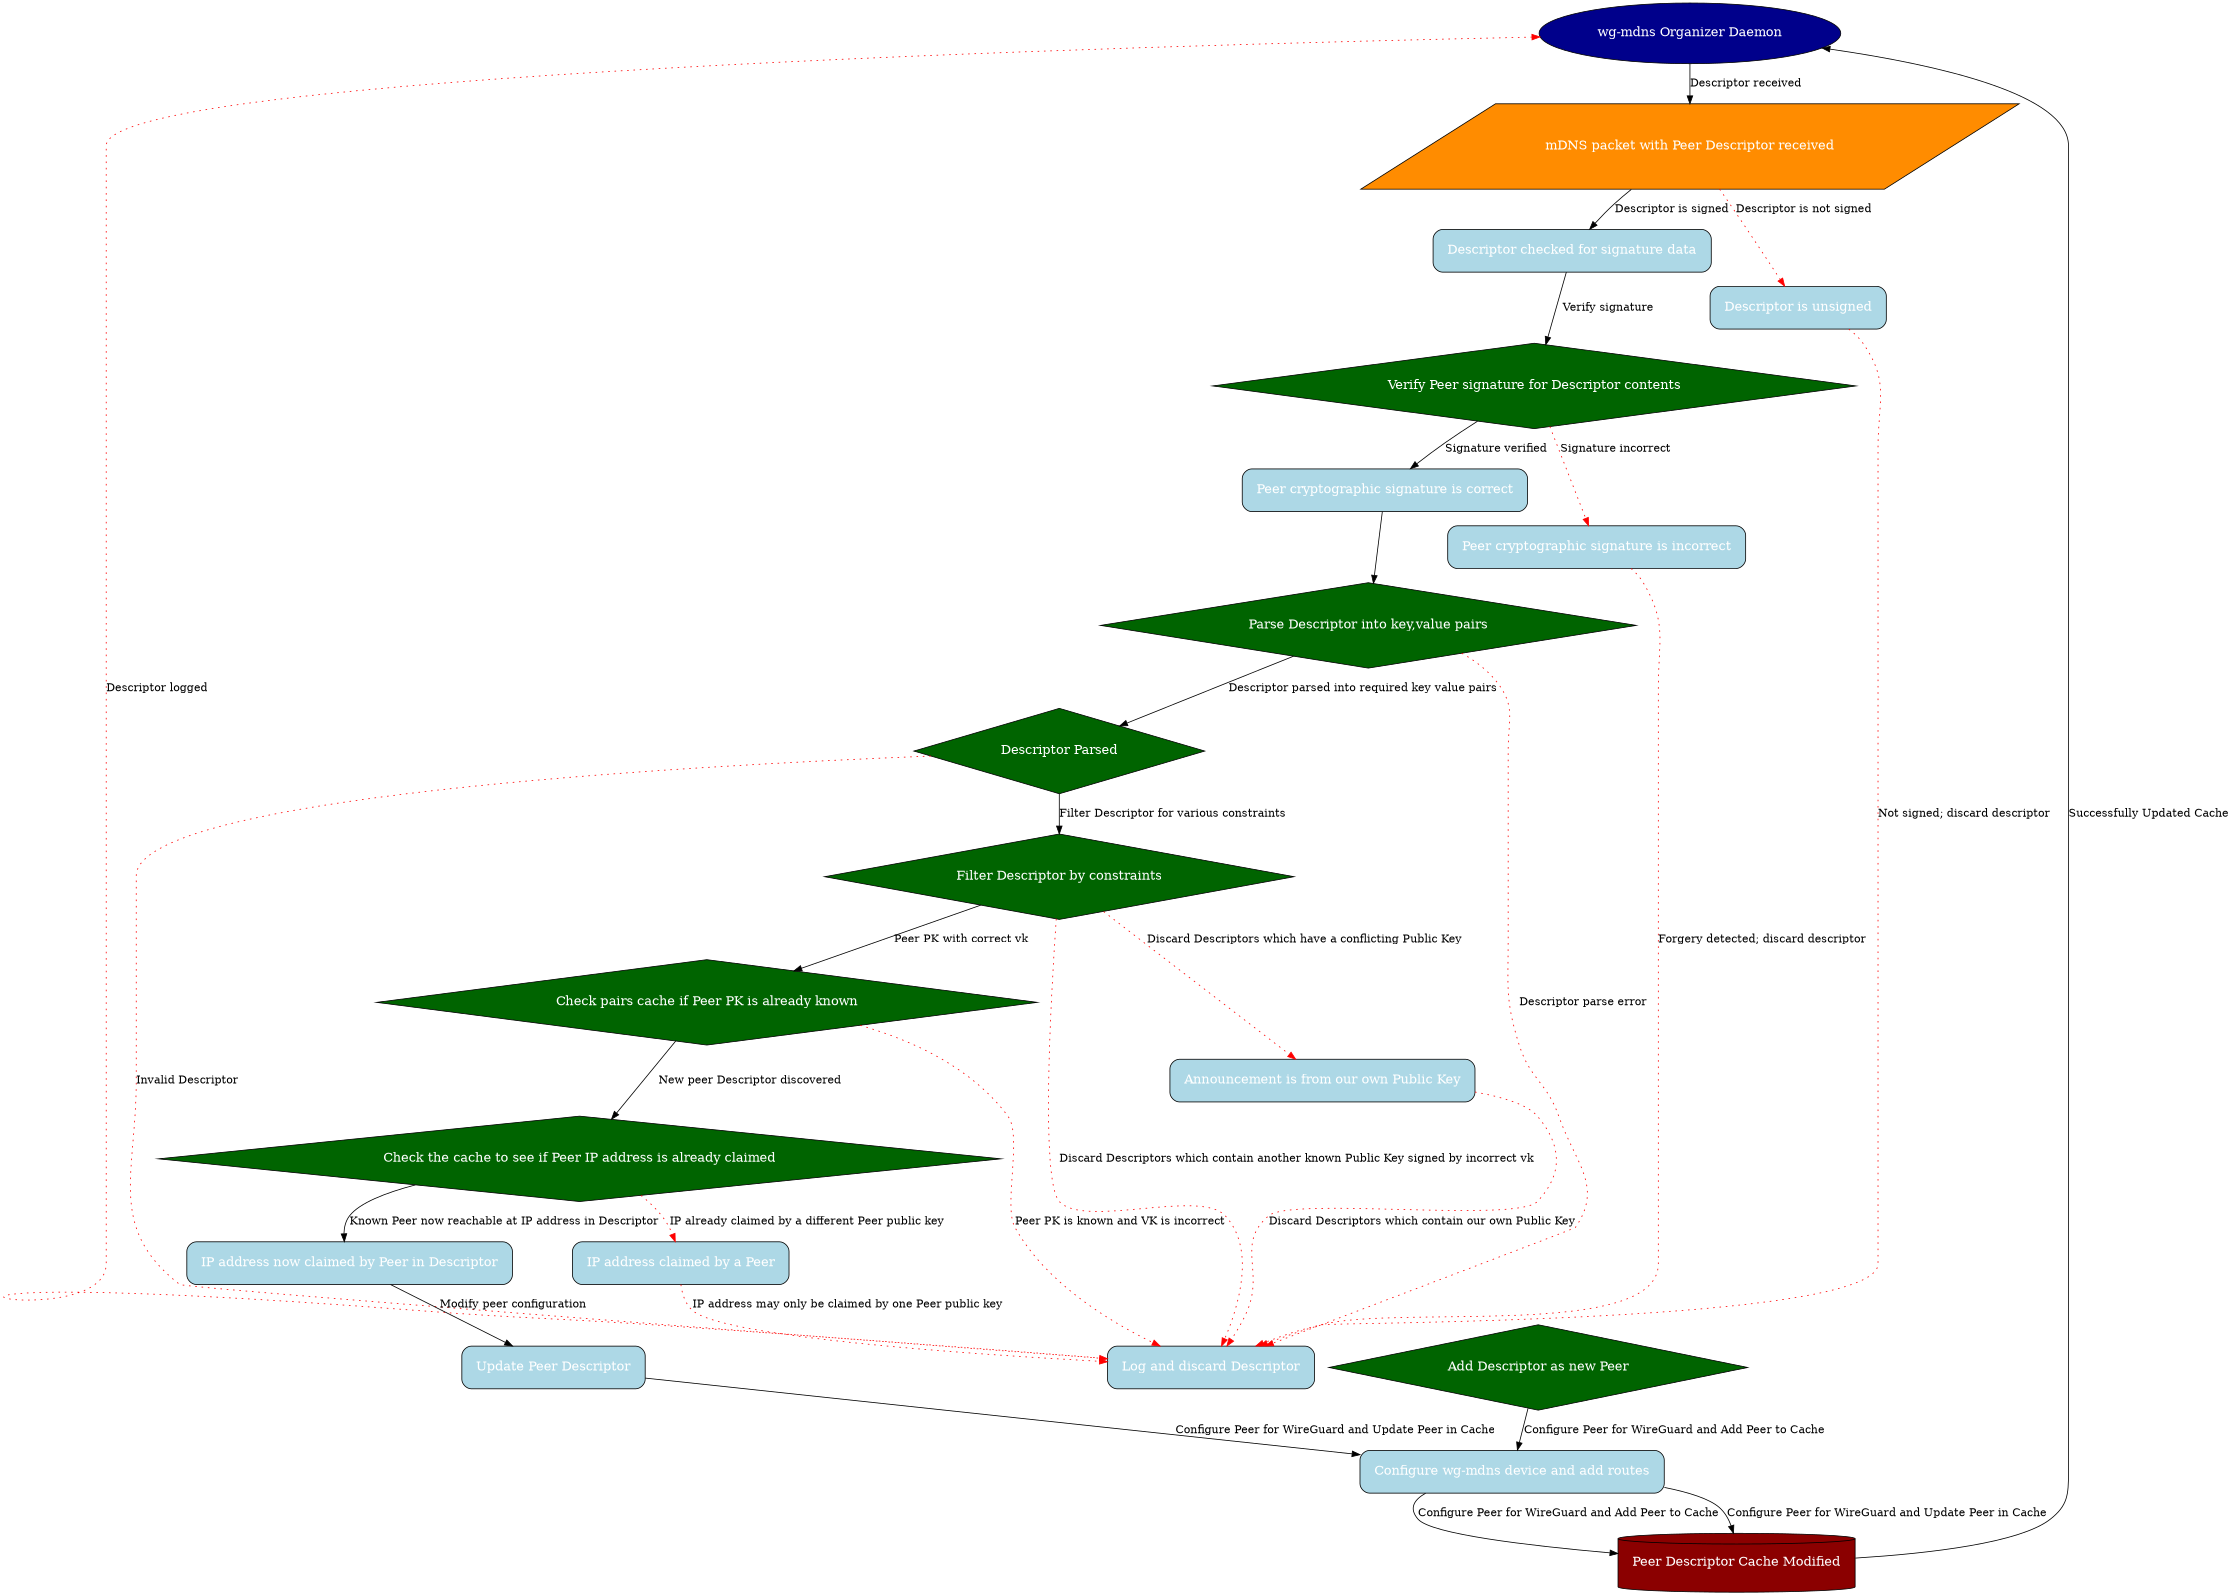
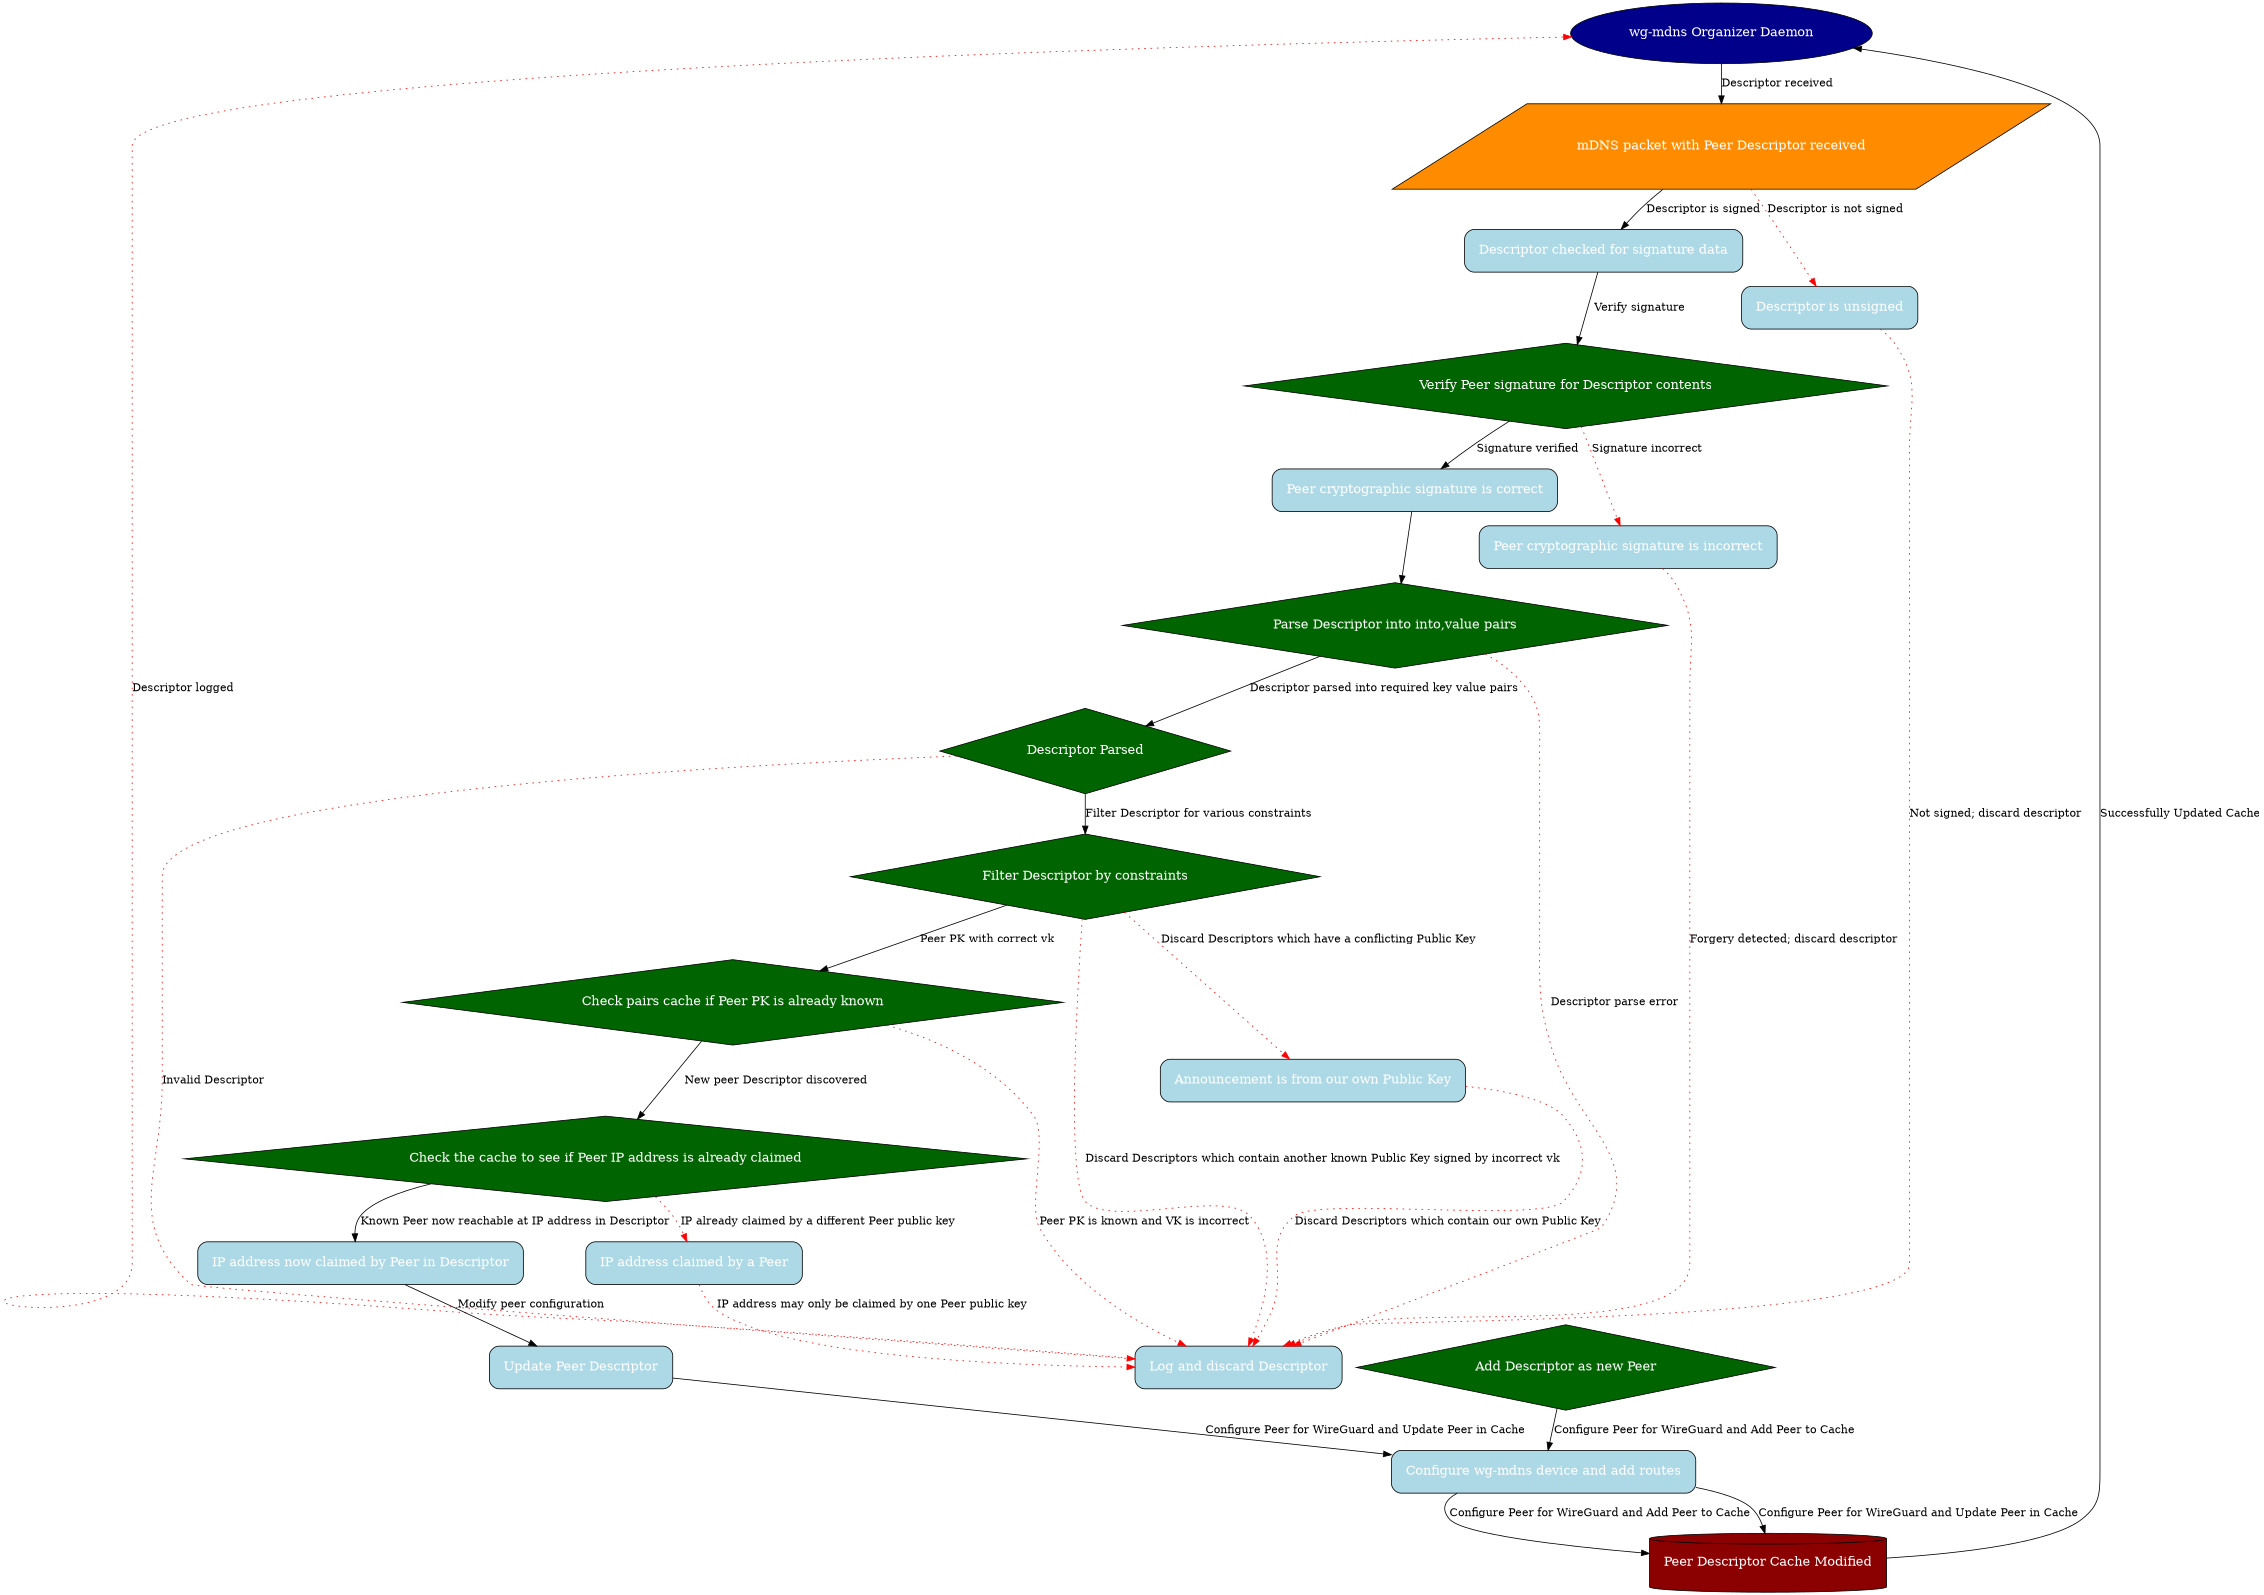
(1368, 625) -> (1395, 625)
